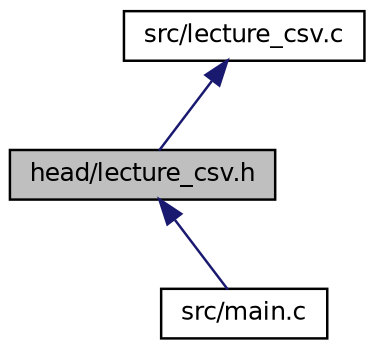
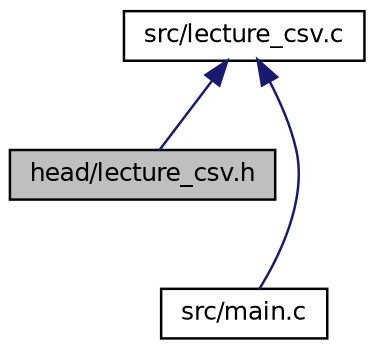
(201, 255) -> (298, 187)
